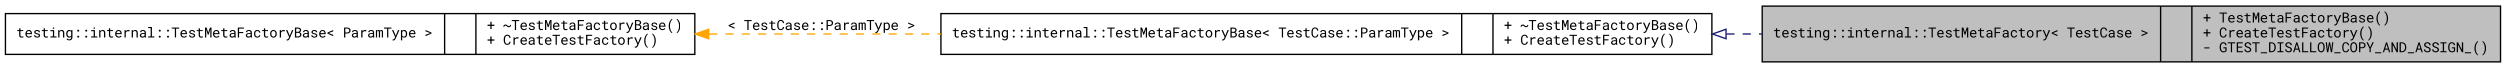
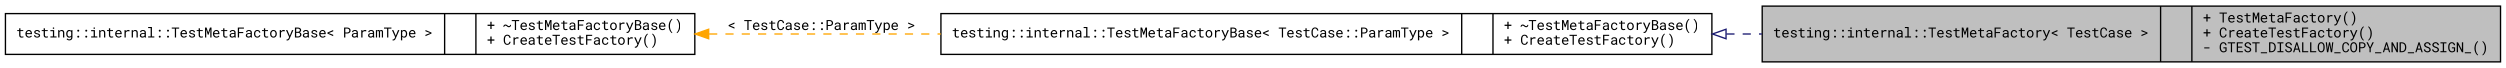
(2297, 18) -> (2281, 18)
